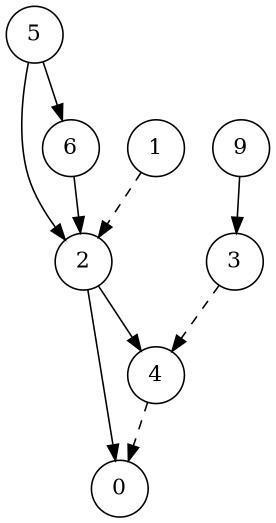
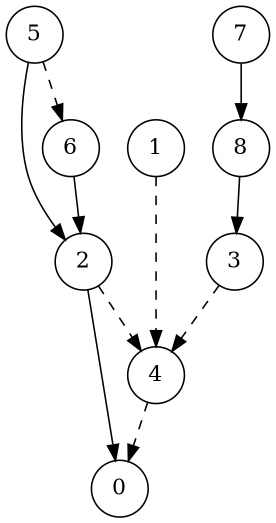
none -> (241, 35)
(50, 84) -> (50, 84)
(241, 148) -> (241, 148)
(124, 198) -> (156, 254)
(115, 312) -> (115, 312)
